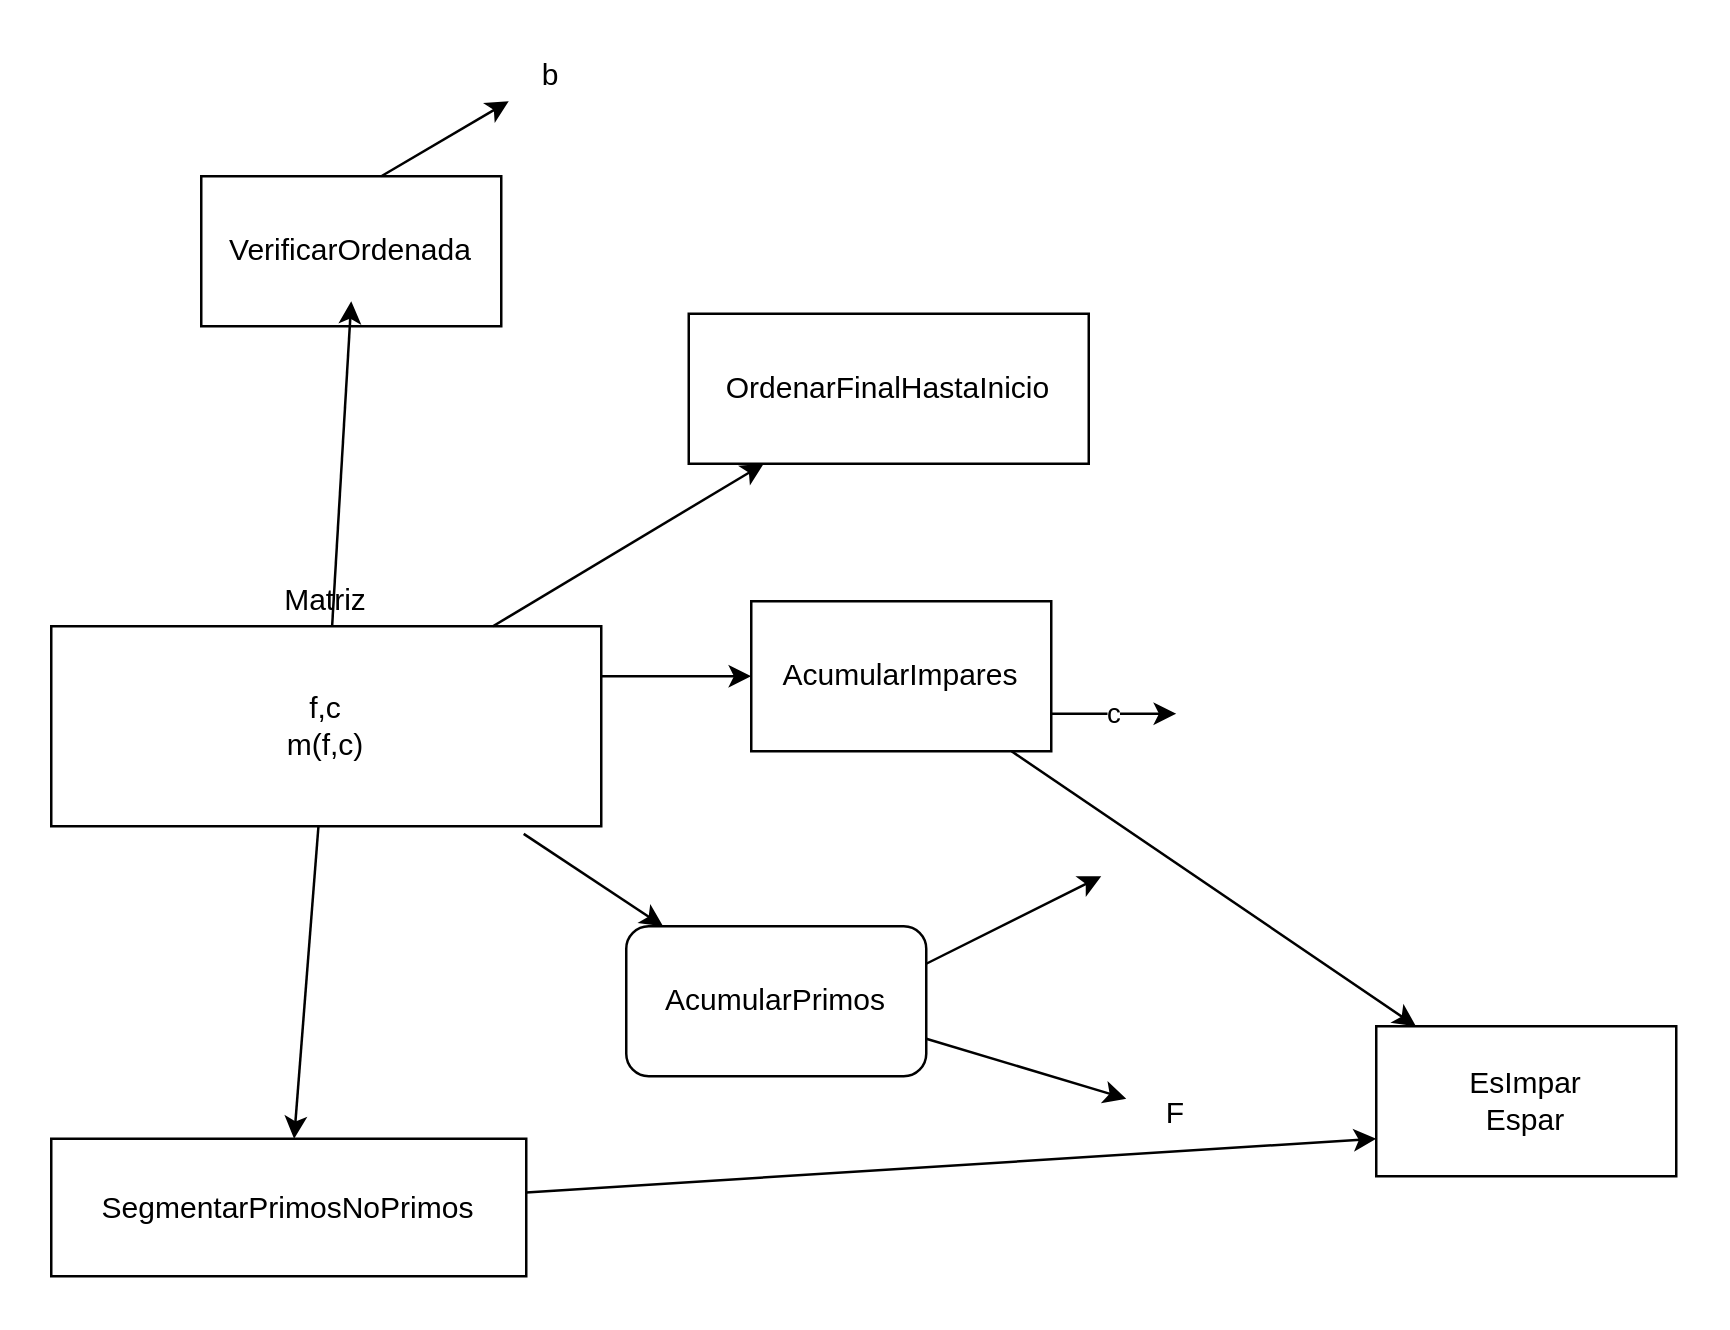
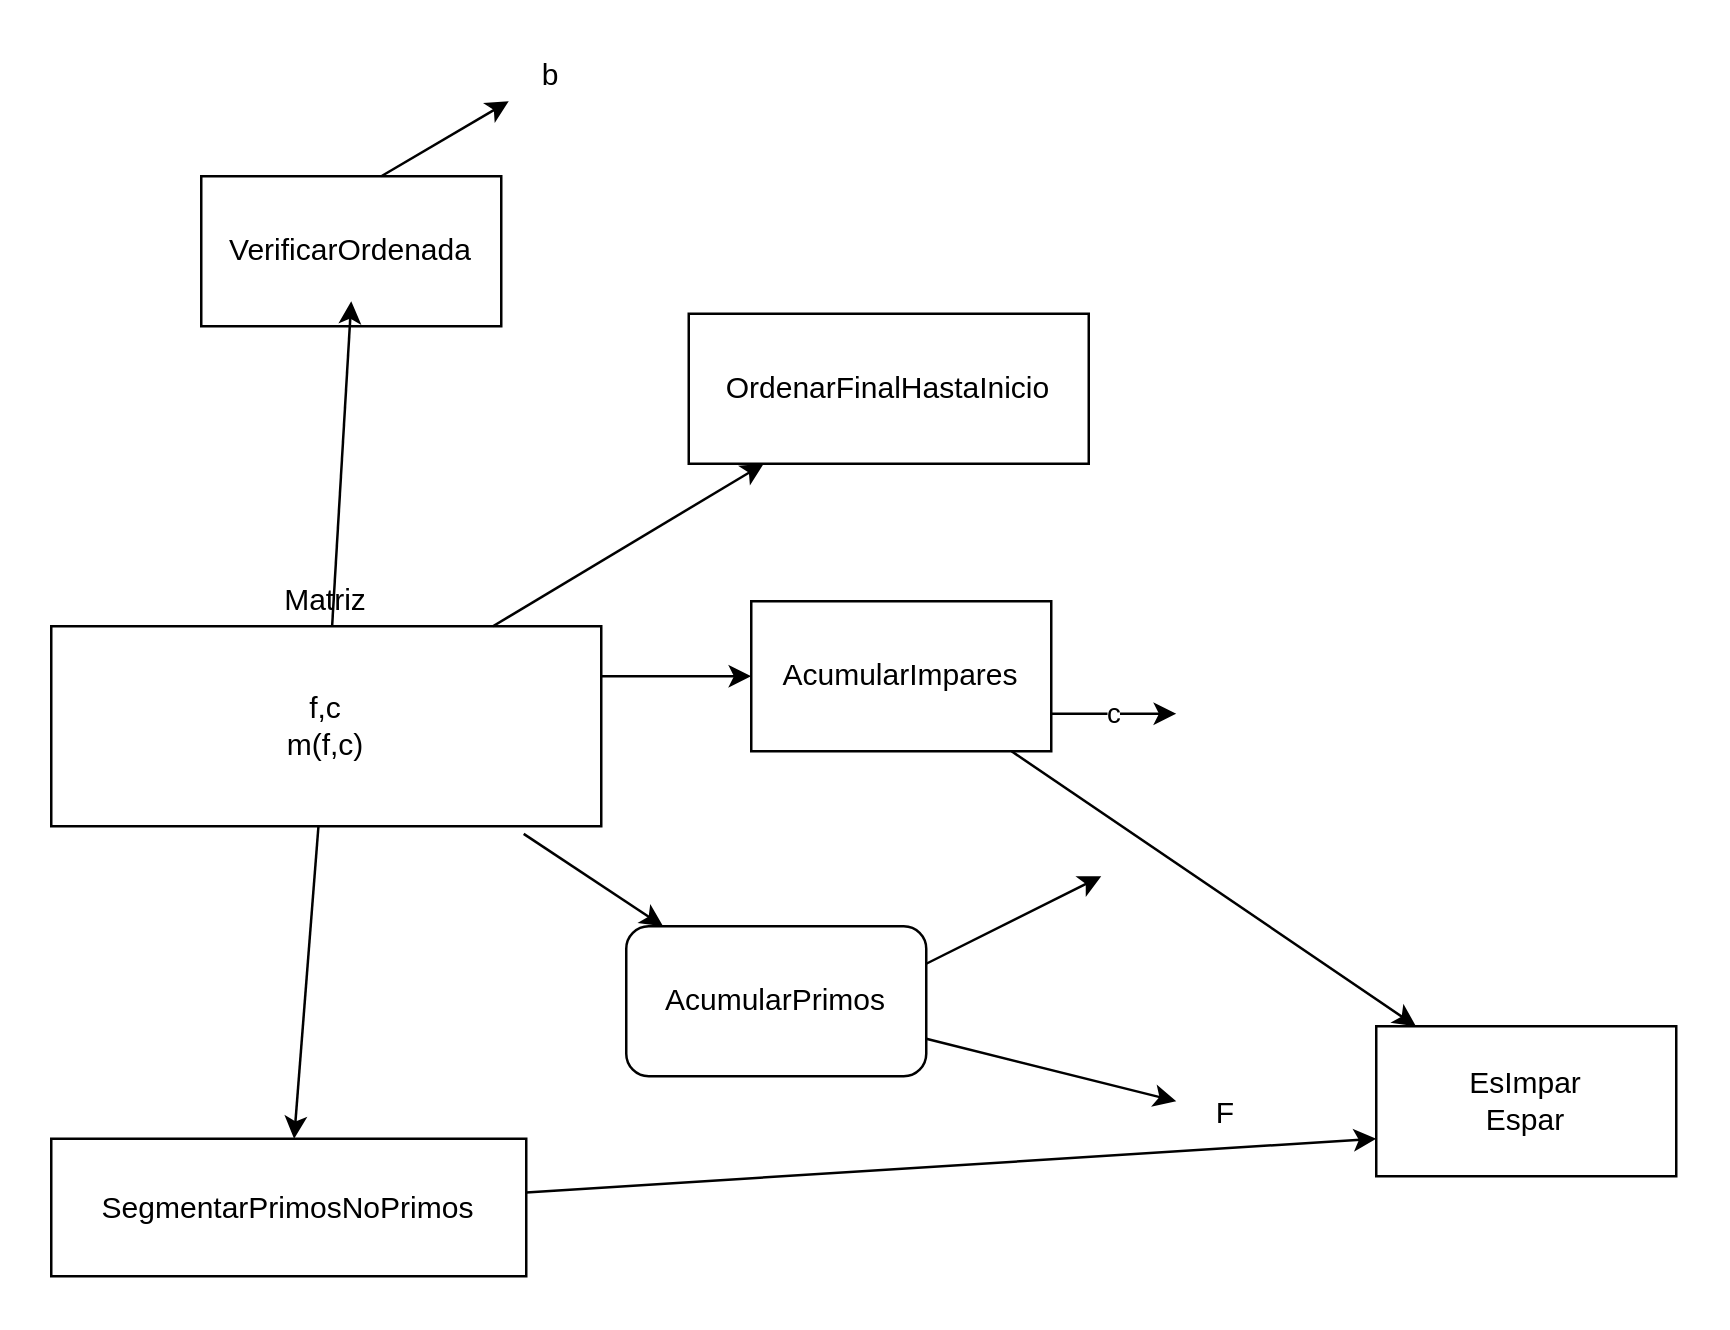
(1176, 1114) -> (1226, 1114)
